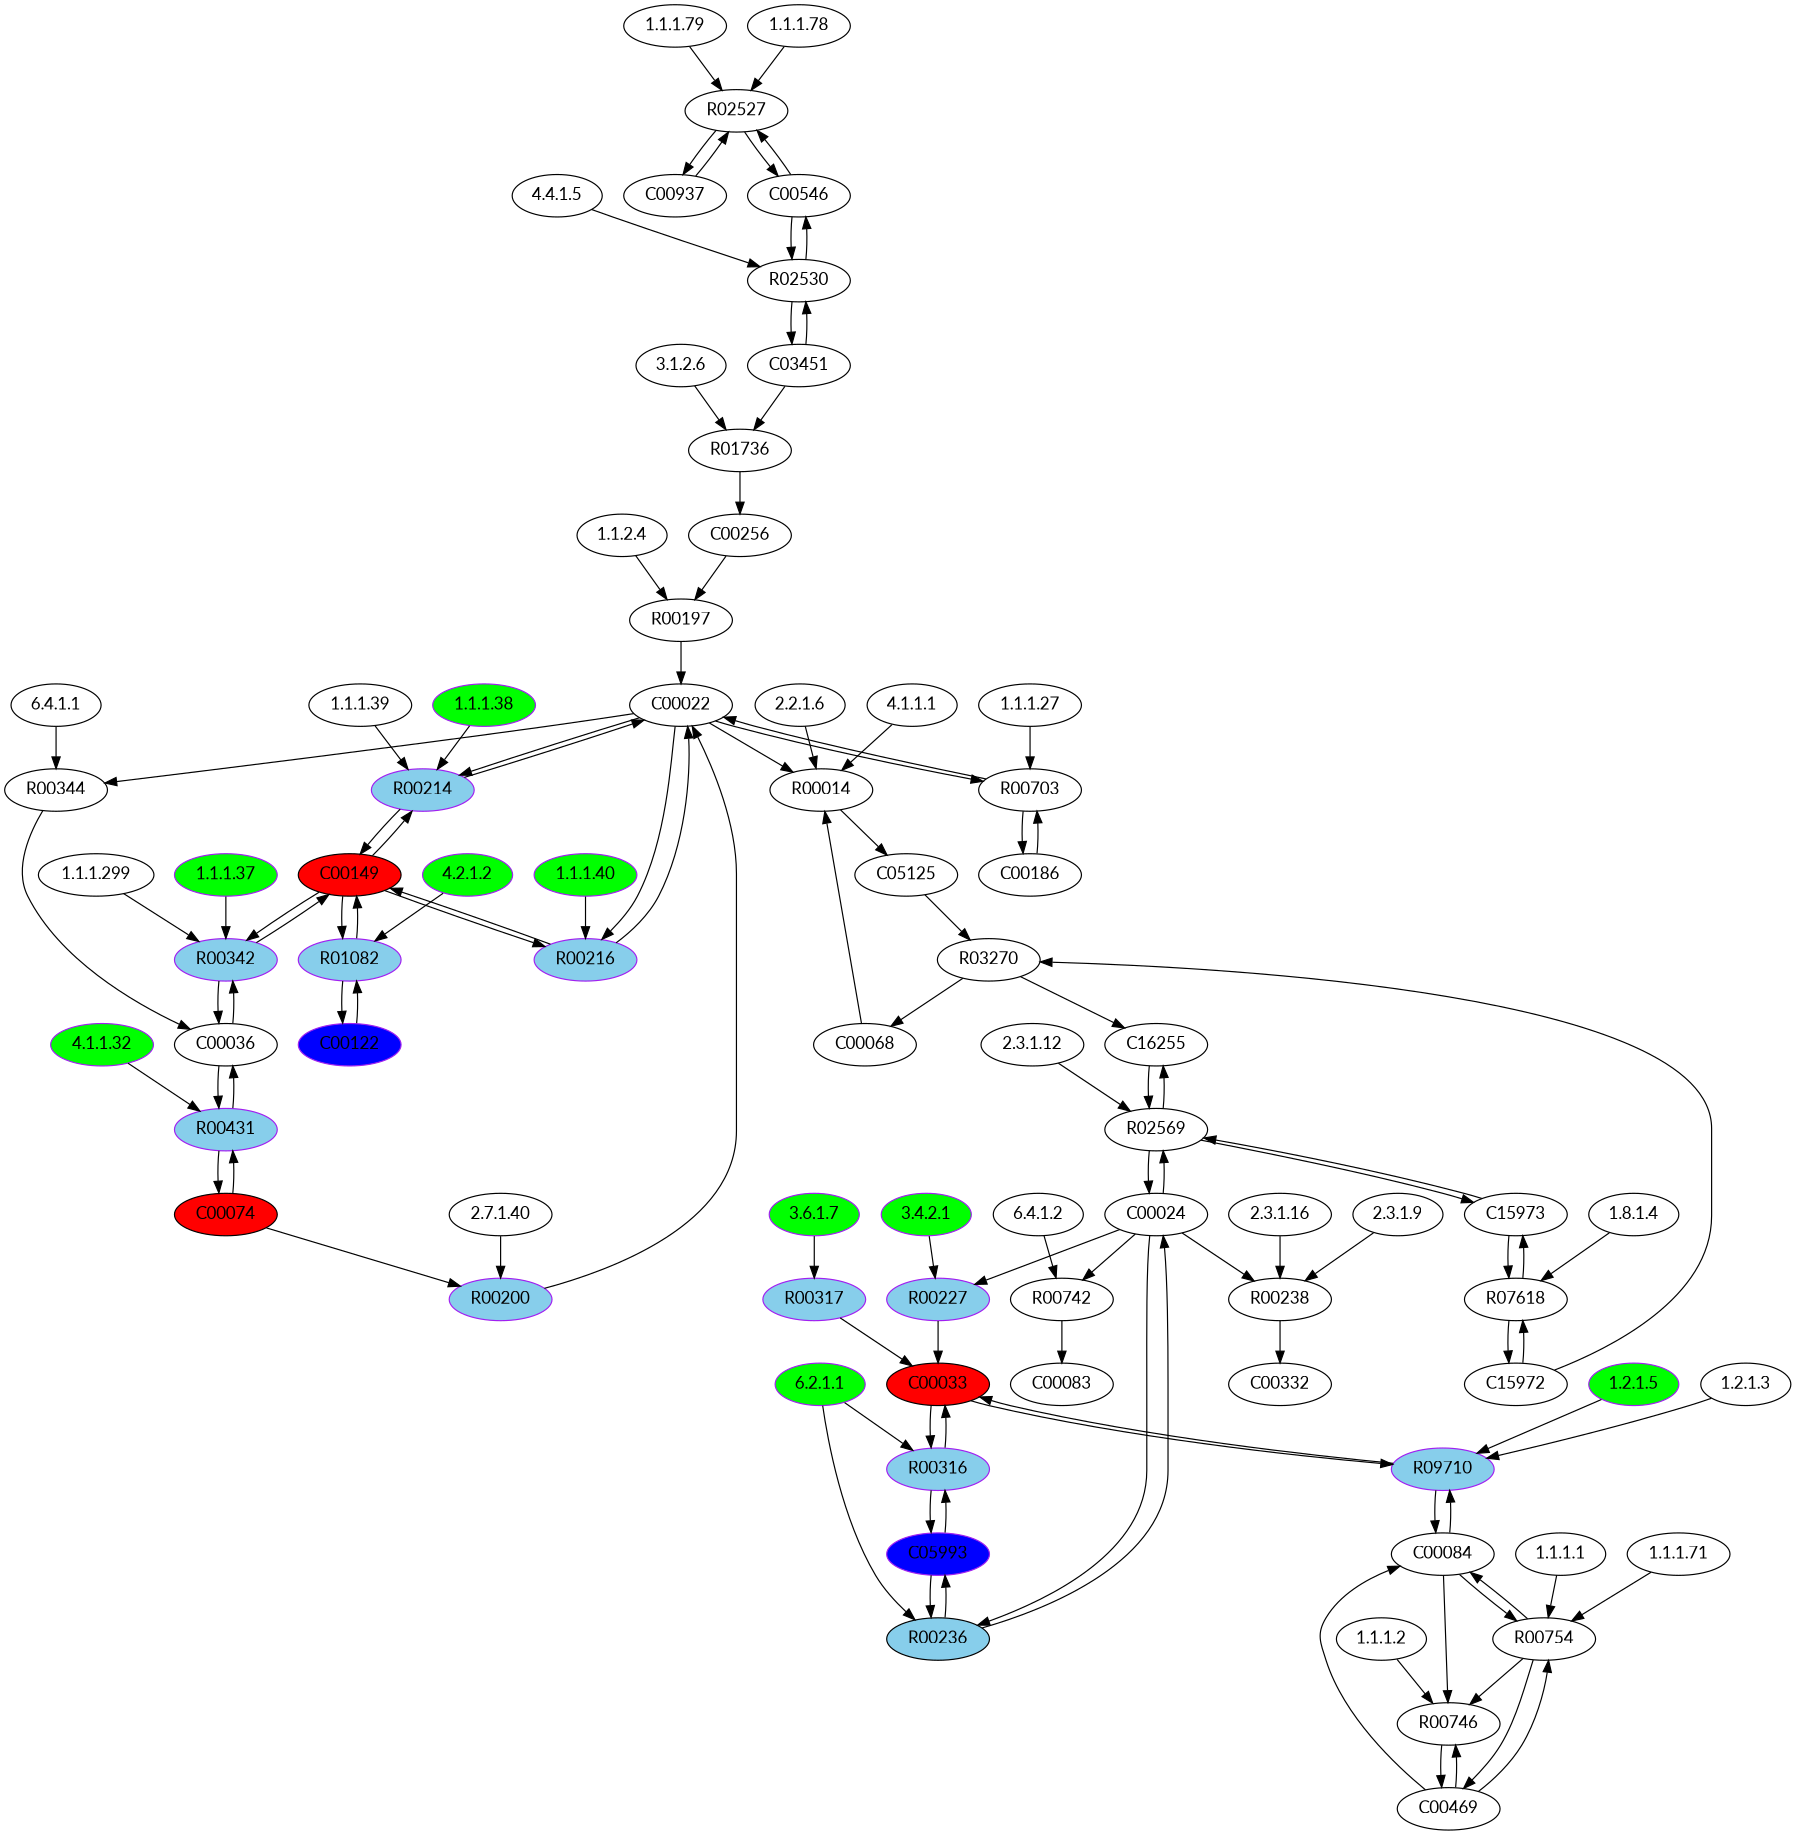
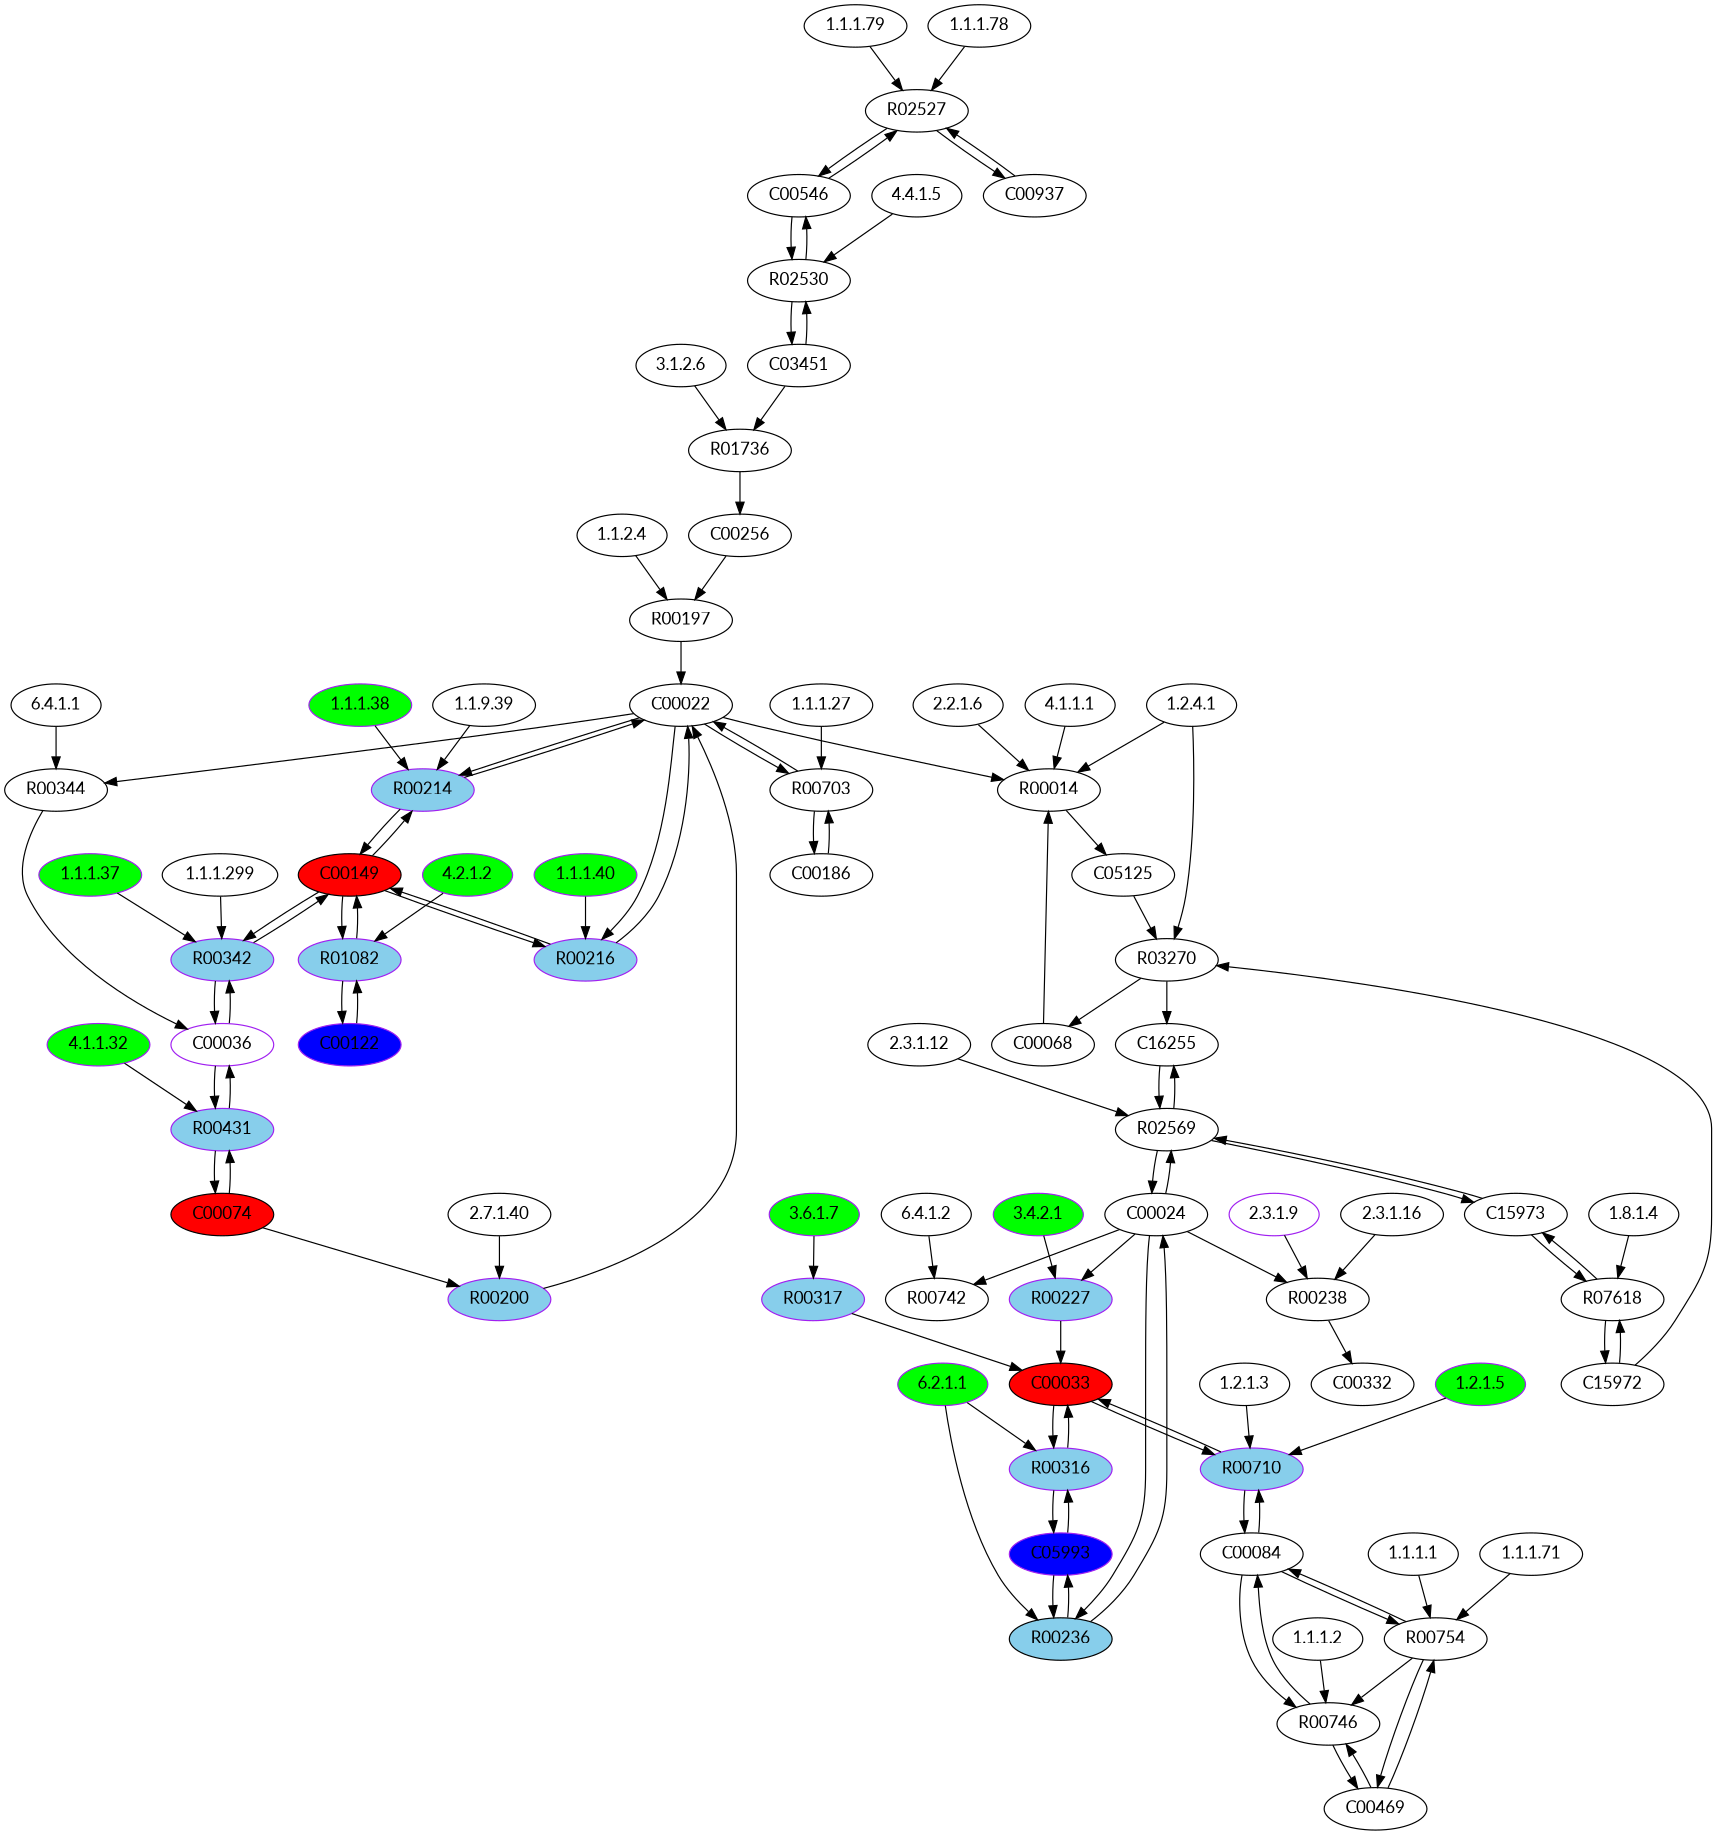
(360, 705) -> (484, 705)
none -> (1192, 705)
(226, 1045) -> (222, 1045)
(1398, 1215) -> (1274, 1215)
(1062, 1384) -> none
(1443, 1469) -> (1252, 1469)
(1334, 1679) -> (1270, 1652)
